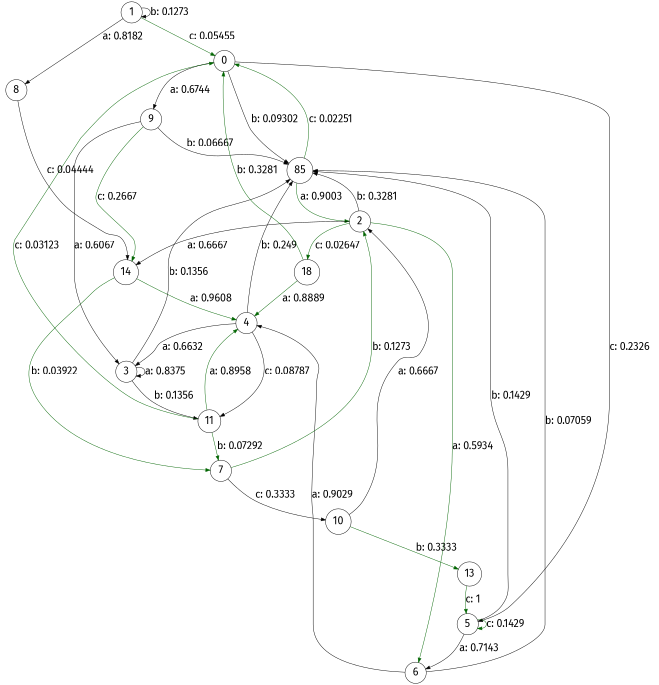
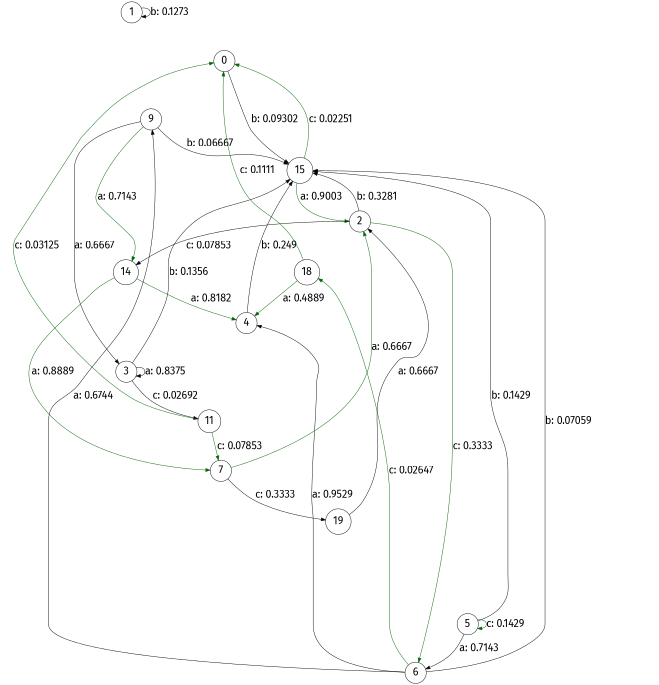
(176, 36) -> none
(177, 74) -> (49, 545)
(16, 90) -> none
(261, 170) -> (261, 170)
(300, 170) -> (300, 170)
(121, 197) -> (121, 197)
(610, 201) -> none
(324, 233) -> (387, 468)
(40, 246) -> (40, 246)
(98, 246) -> (98, 246)
(211, 246) -> (211, 246)
(215, 299) -> (215, 299)
(308, 299) -> (308, 299)
(183, 333) -> none
(396, 347) -> (396, 347)
(208, 366) -> none
(57, 372) -> (57, 372)
(262, 381) -> none
(178, 396) -> (178, 396)
(243, 446) -> (243, 446)
(477, 446) -> (477, 446)
(337, 495) -> (337, 495)
(338, 522) -> (338, 522)
(469, 574) -> none
